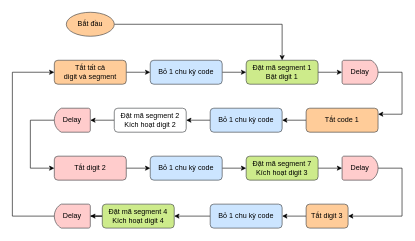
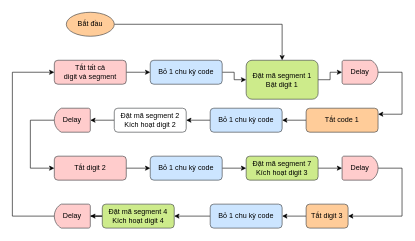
(90, 72) -> (90, 72)
(282, 72) -> (282, 80)
